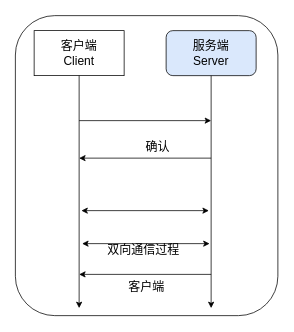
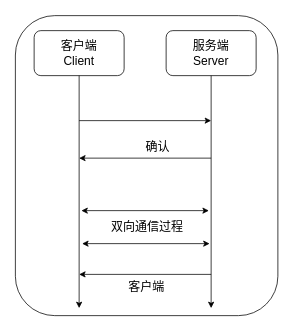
(79, 53) -> (79, 53)
(211, 53) -> (211, 53)
(144, 249) -> (147, 227)
